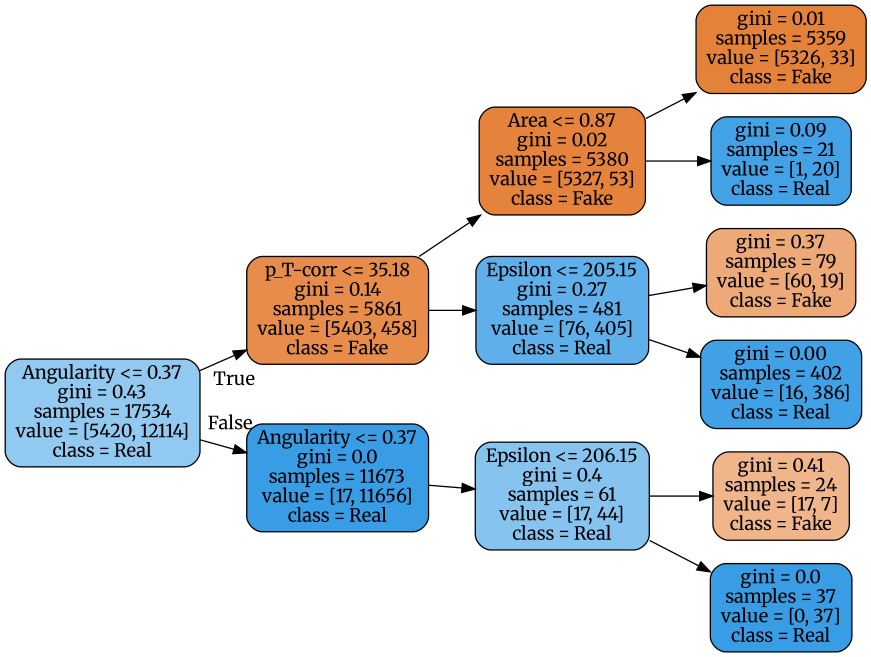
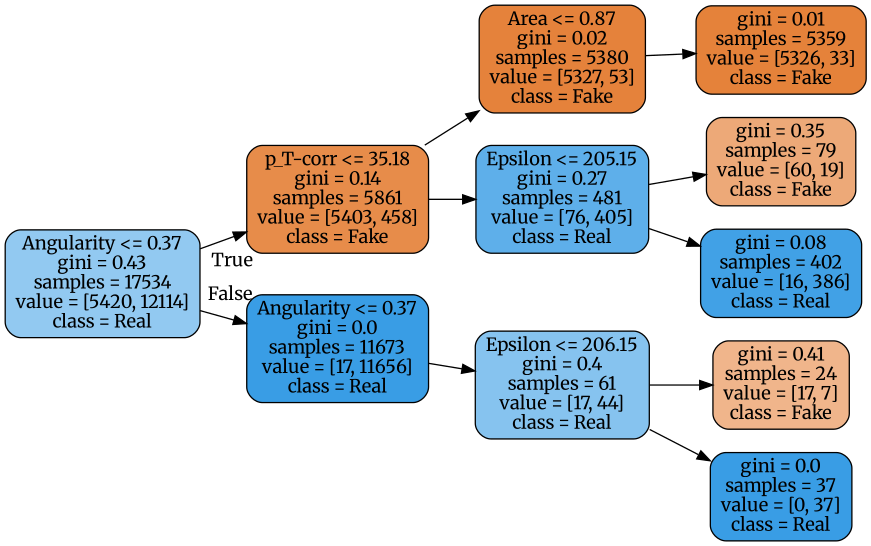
(781, 161) -> none
(781, 273) -> (781, 162)
(781, 384) -> (781, 273)
